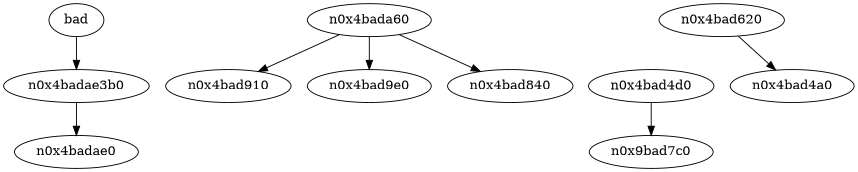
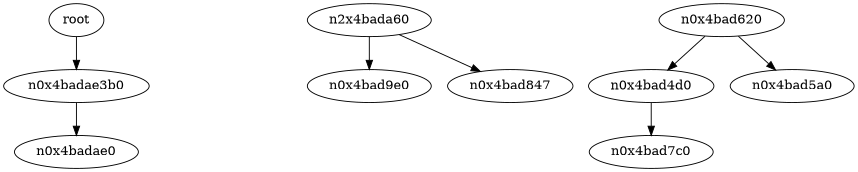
(76, 20) -> (76, 20)
(369, 20) -> (369, 20)
none -> (690, 50)
(228, 86) -> none
(510, 86) -> (510, 86)
(792, 86) -> (792, 86)
(651, 152) -> (651, 152)
